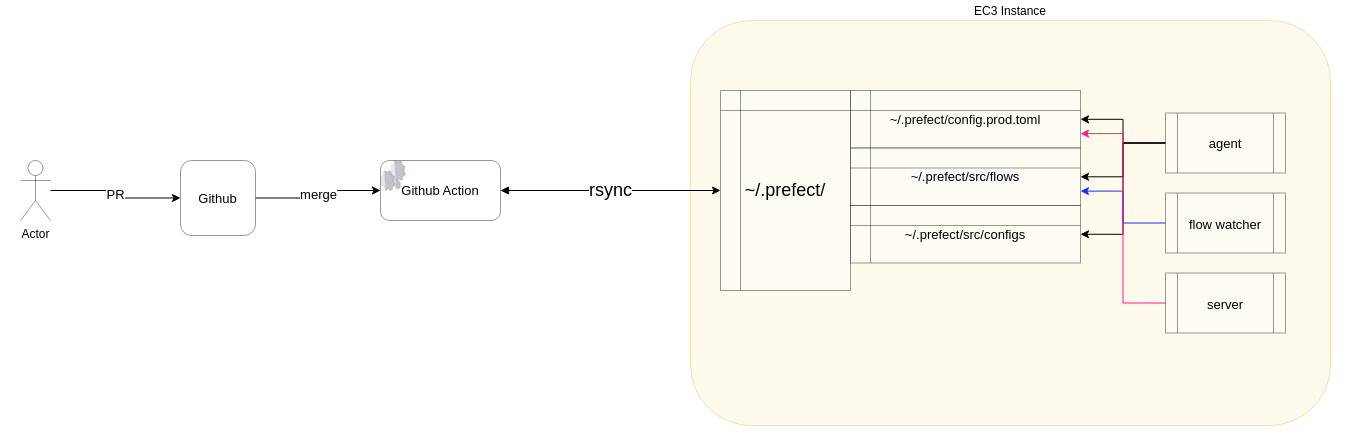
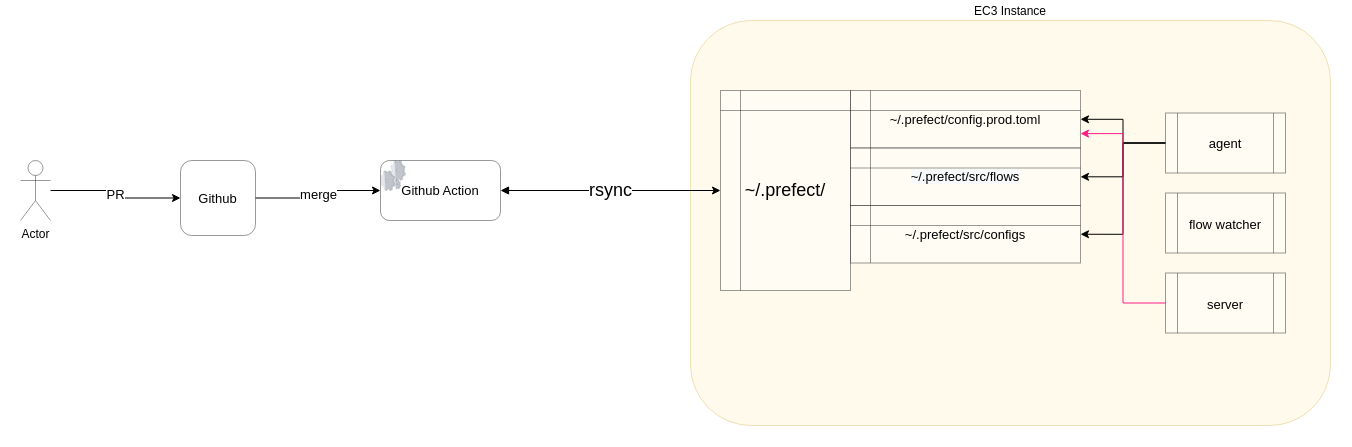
(1145, 223) -> none
